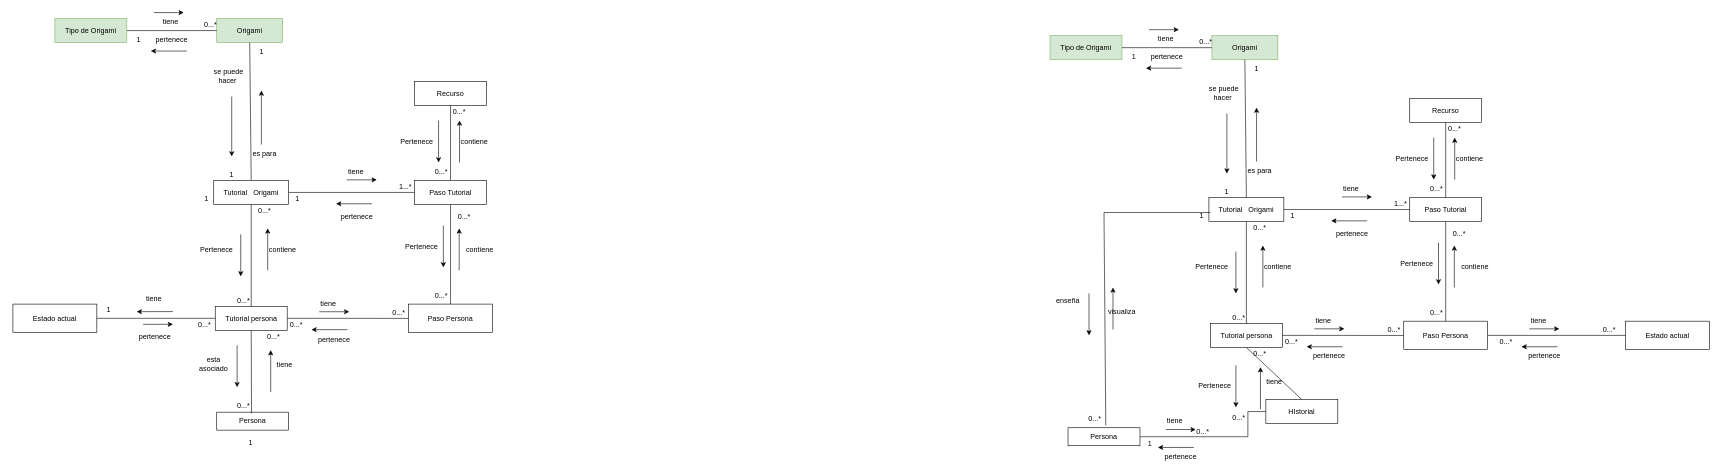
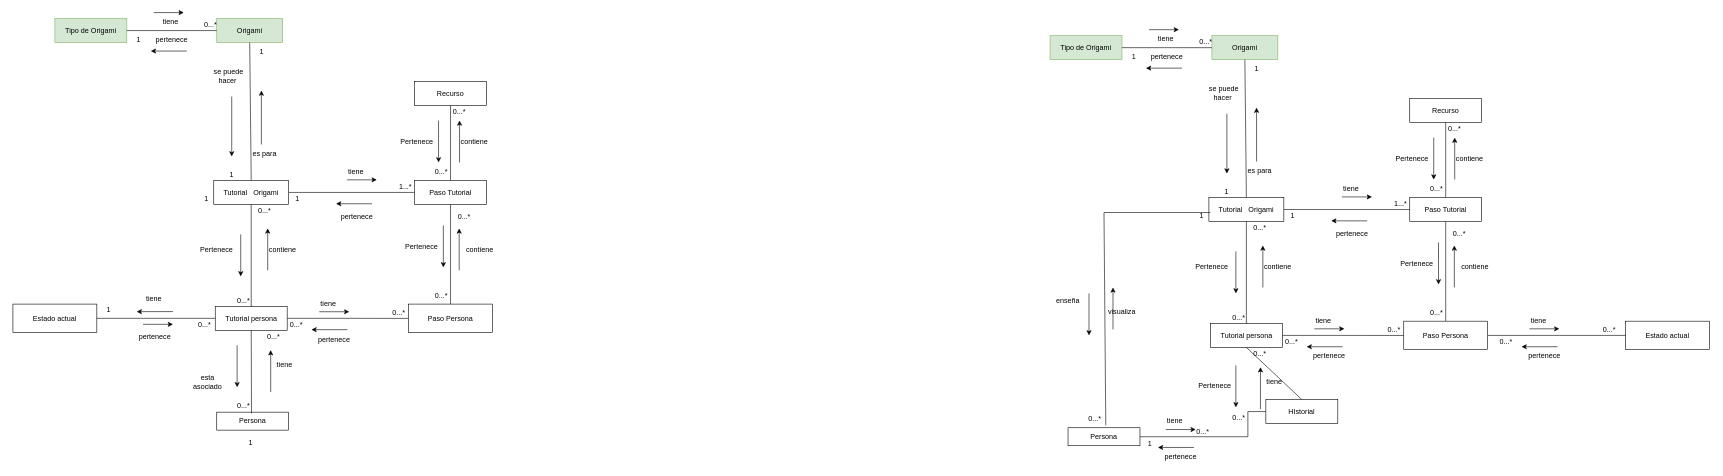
(213, 365) -> (207, 383)
